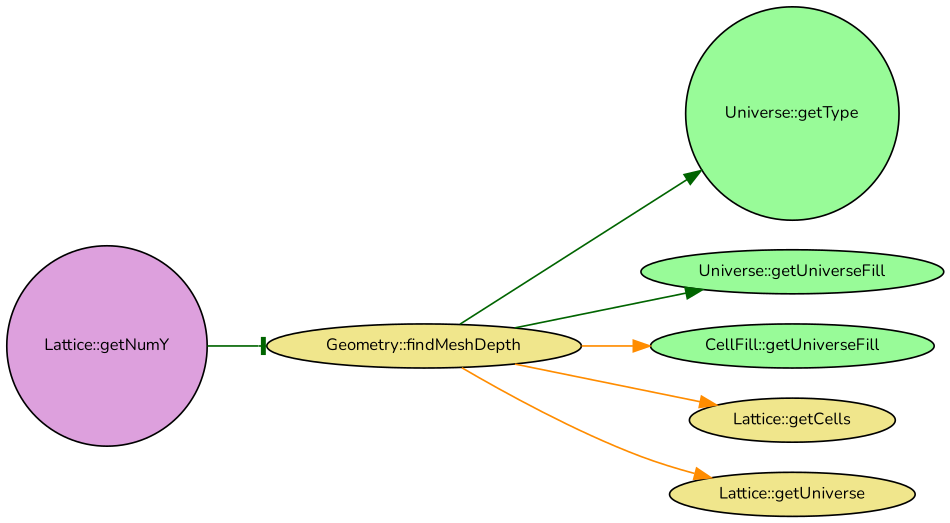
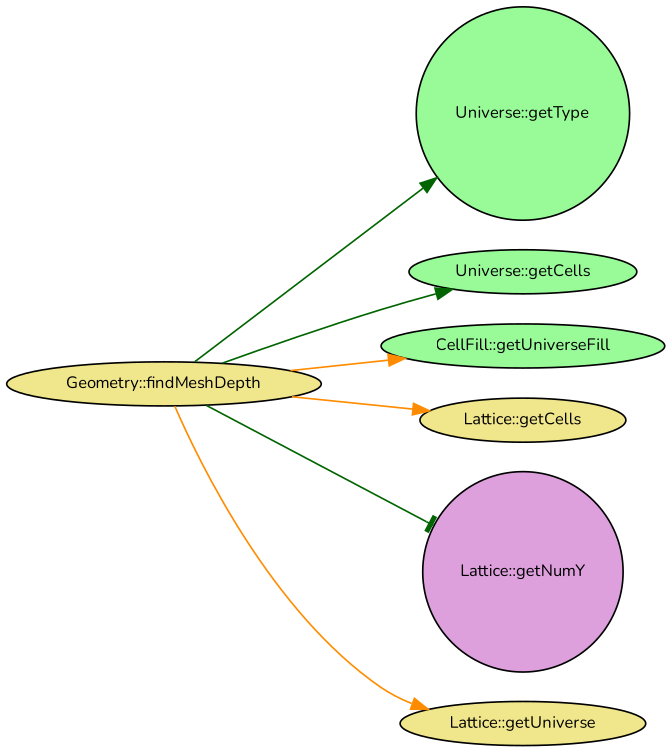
(792, 272) -> (523, 272)
(233, 346) -> (316, 464)
